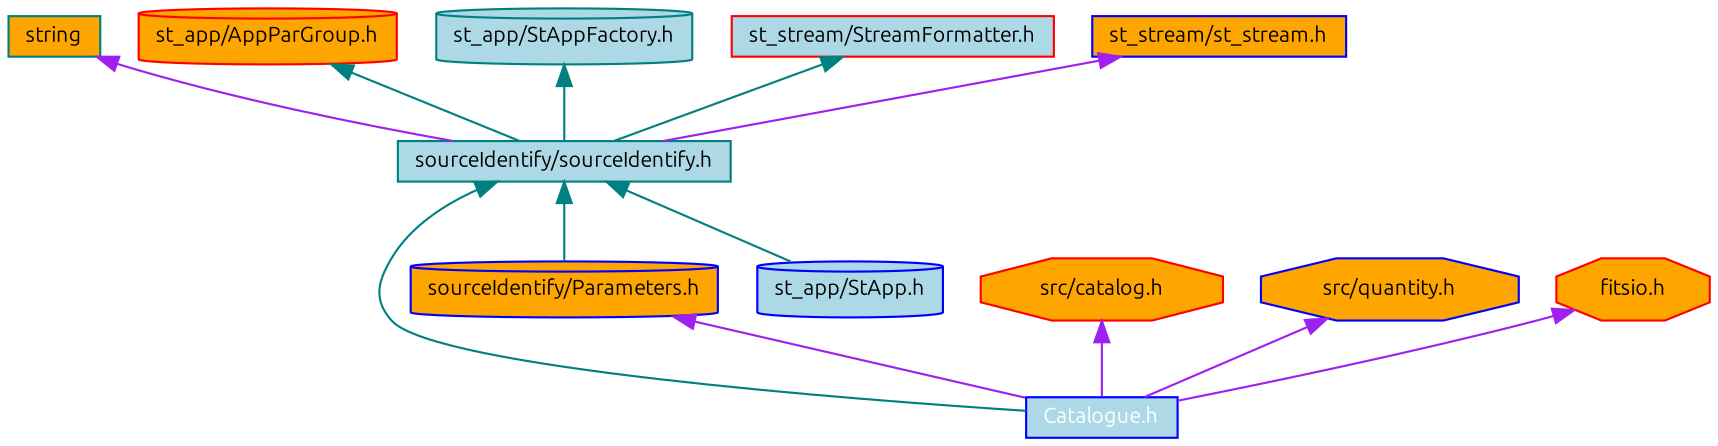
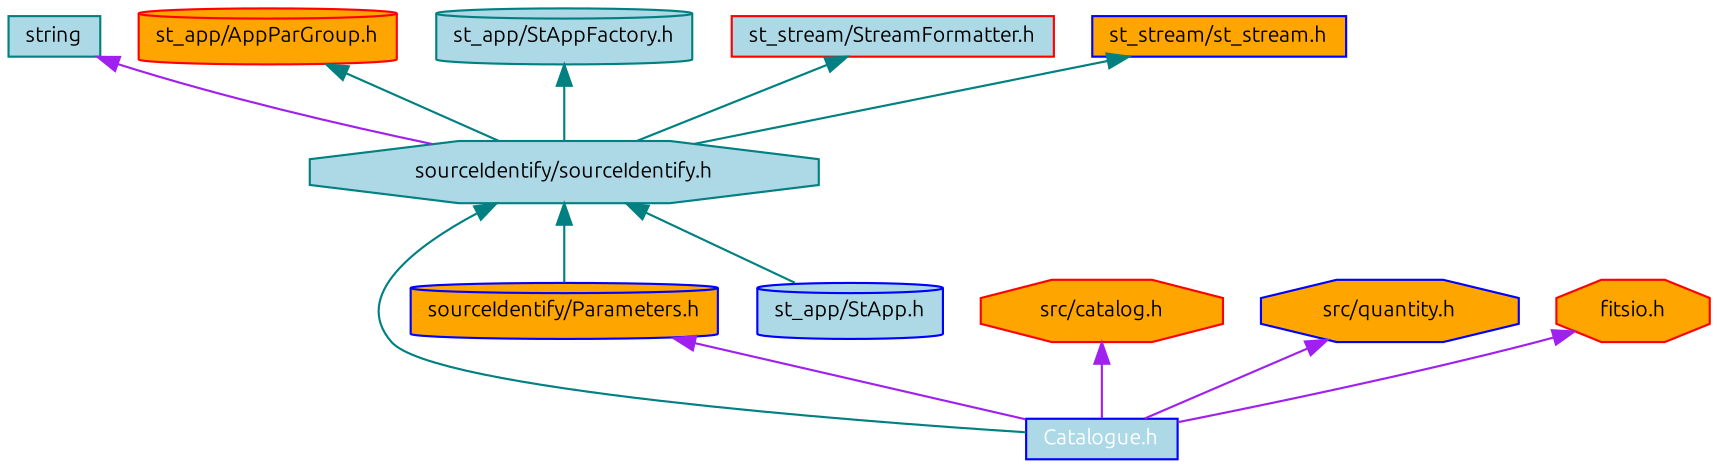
(54, 36) -> (54, 36)
(881, 101) -> (901, 102)
(564, 161) -> (564, 172)
